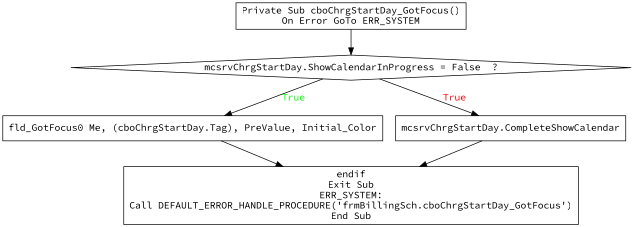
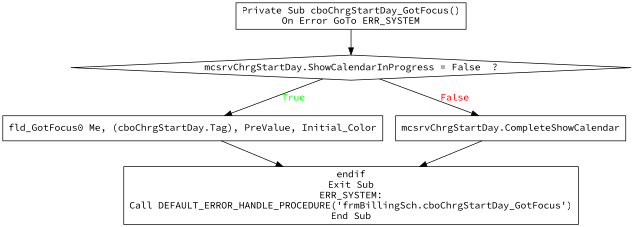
(455, 98) -> (455, 98)
